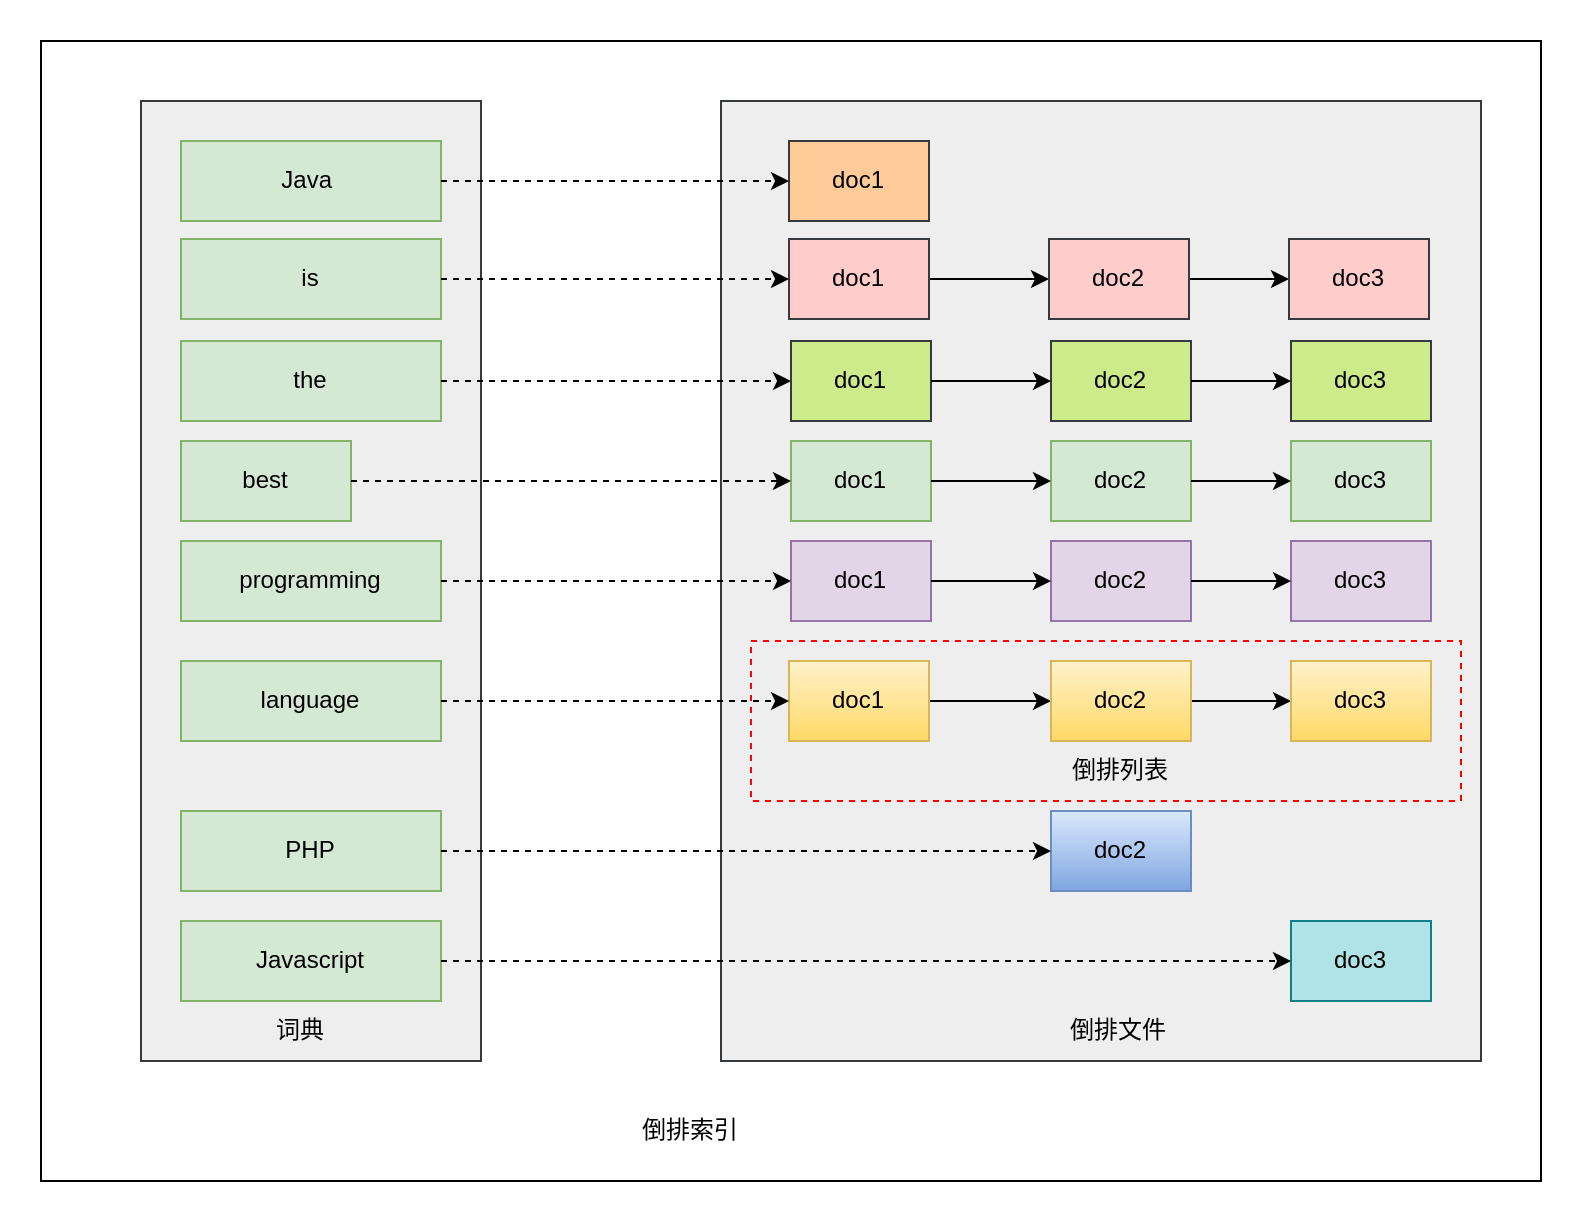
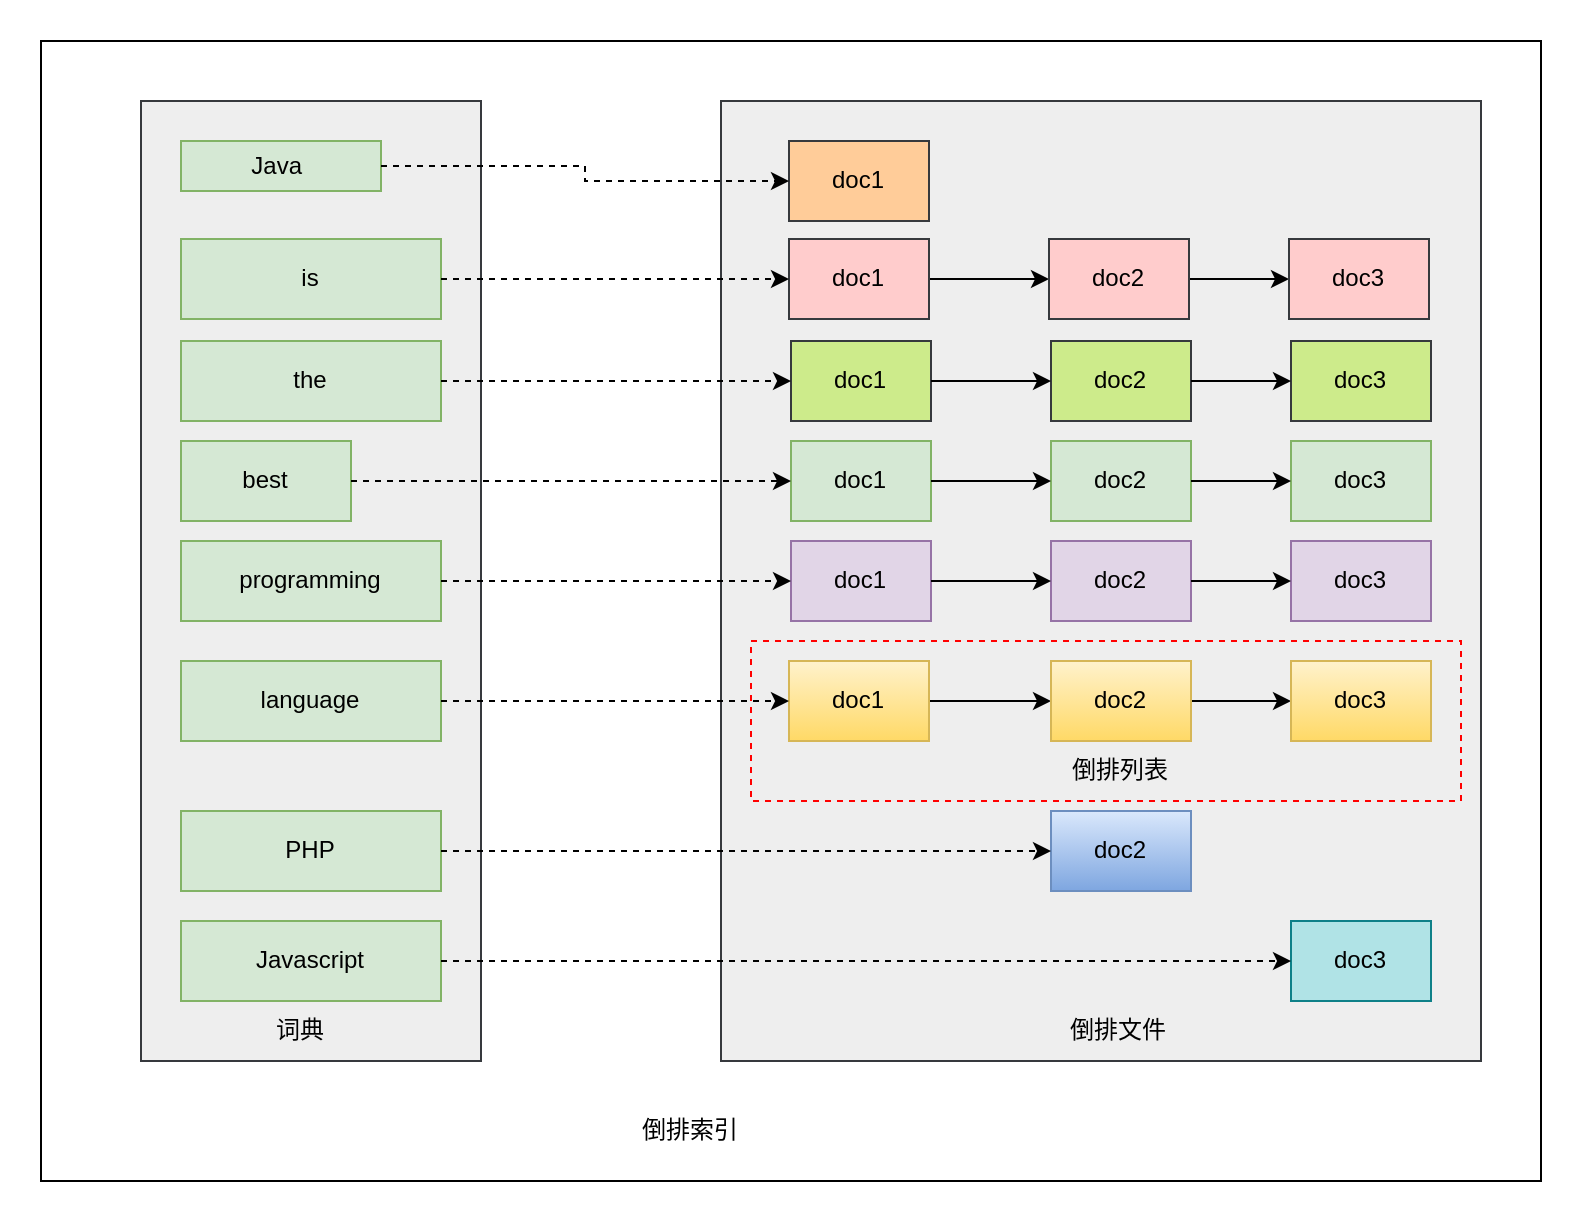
(311, 181) -> (281, 166)
